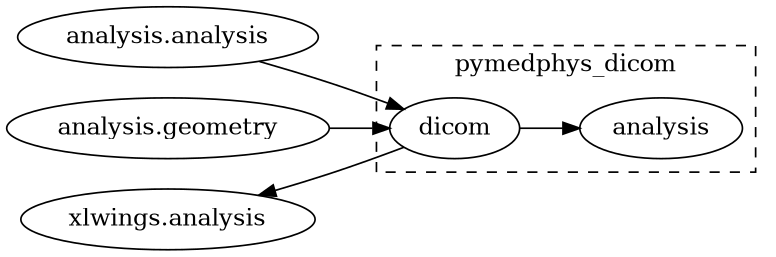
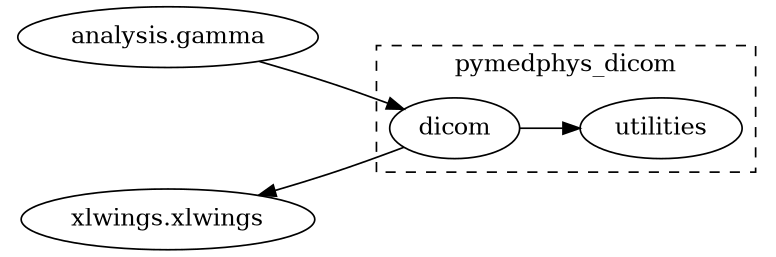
(168, 37) -> (168, 37)
(168, 128) -> none
(661, 128) -> (661, 128)
(168, 219) -> (168, 219)
